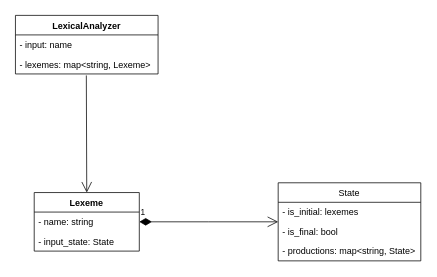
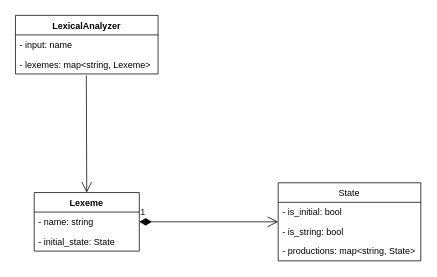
(324, 212) -> (317, 212)
(314, 232) -> (318, 232)
(84, 242) -> (86, 242)
